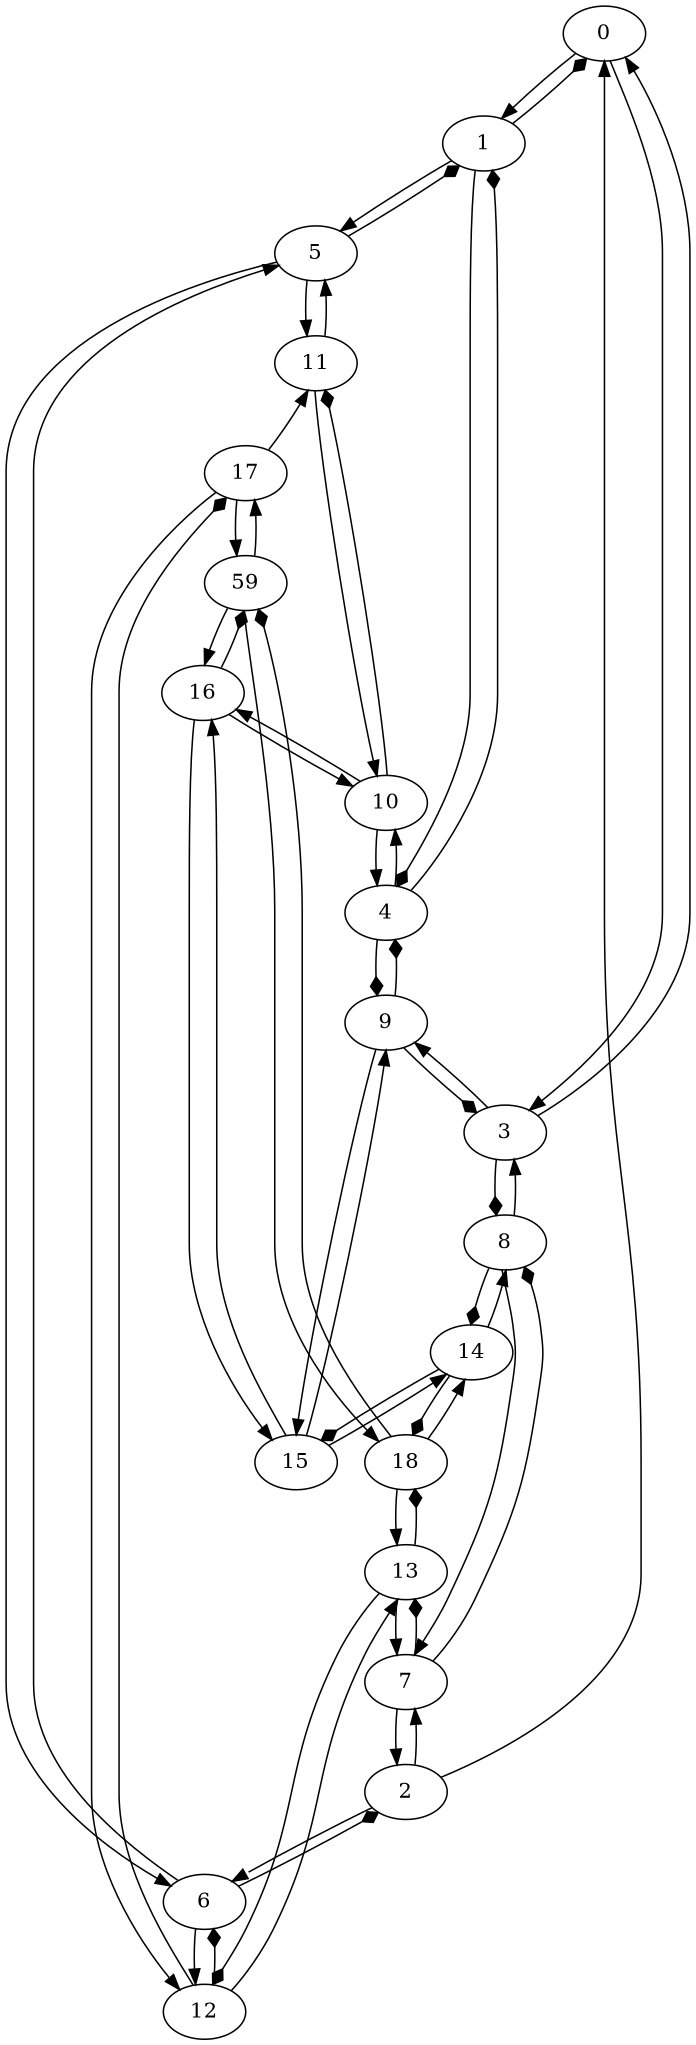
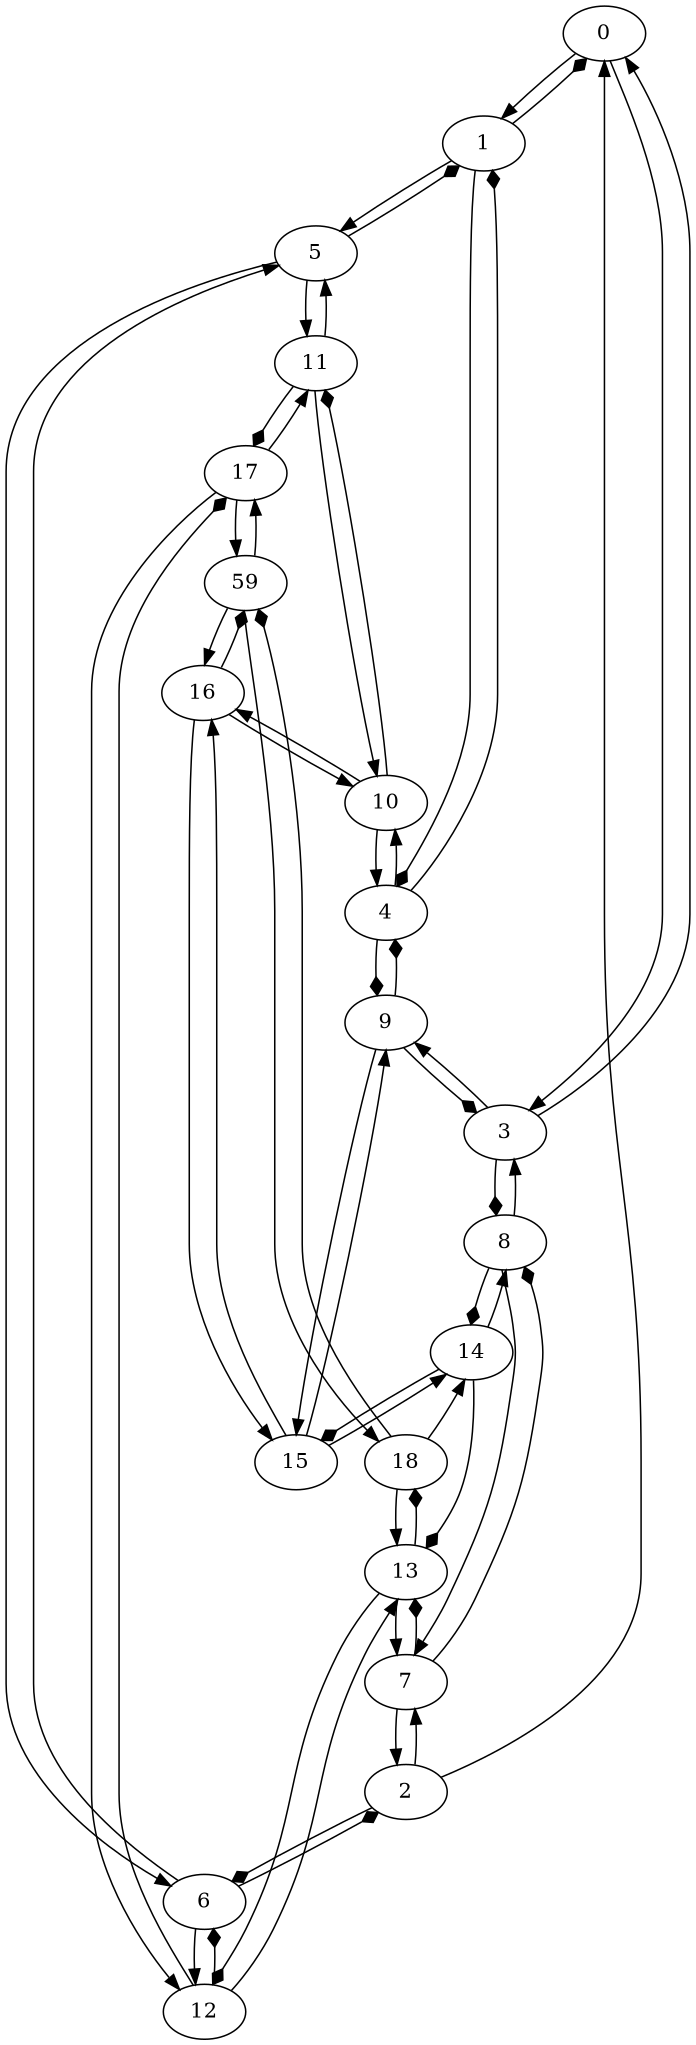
none -> (278, 408)
(435, 1397) -> (469, 1460)
(319, 1834) -> (319, 1834)
